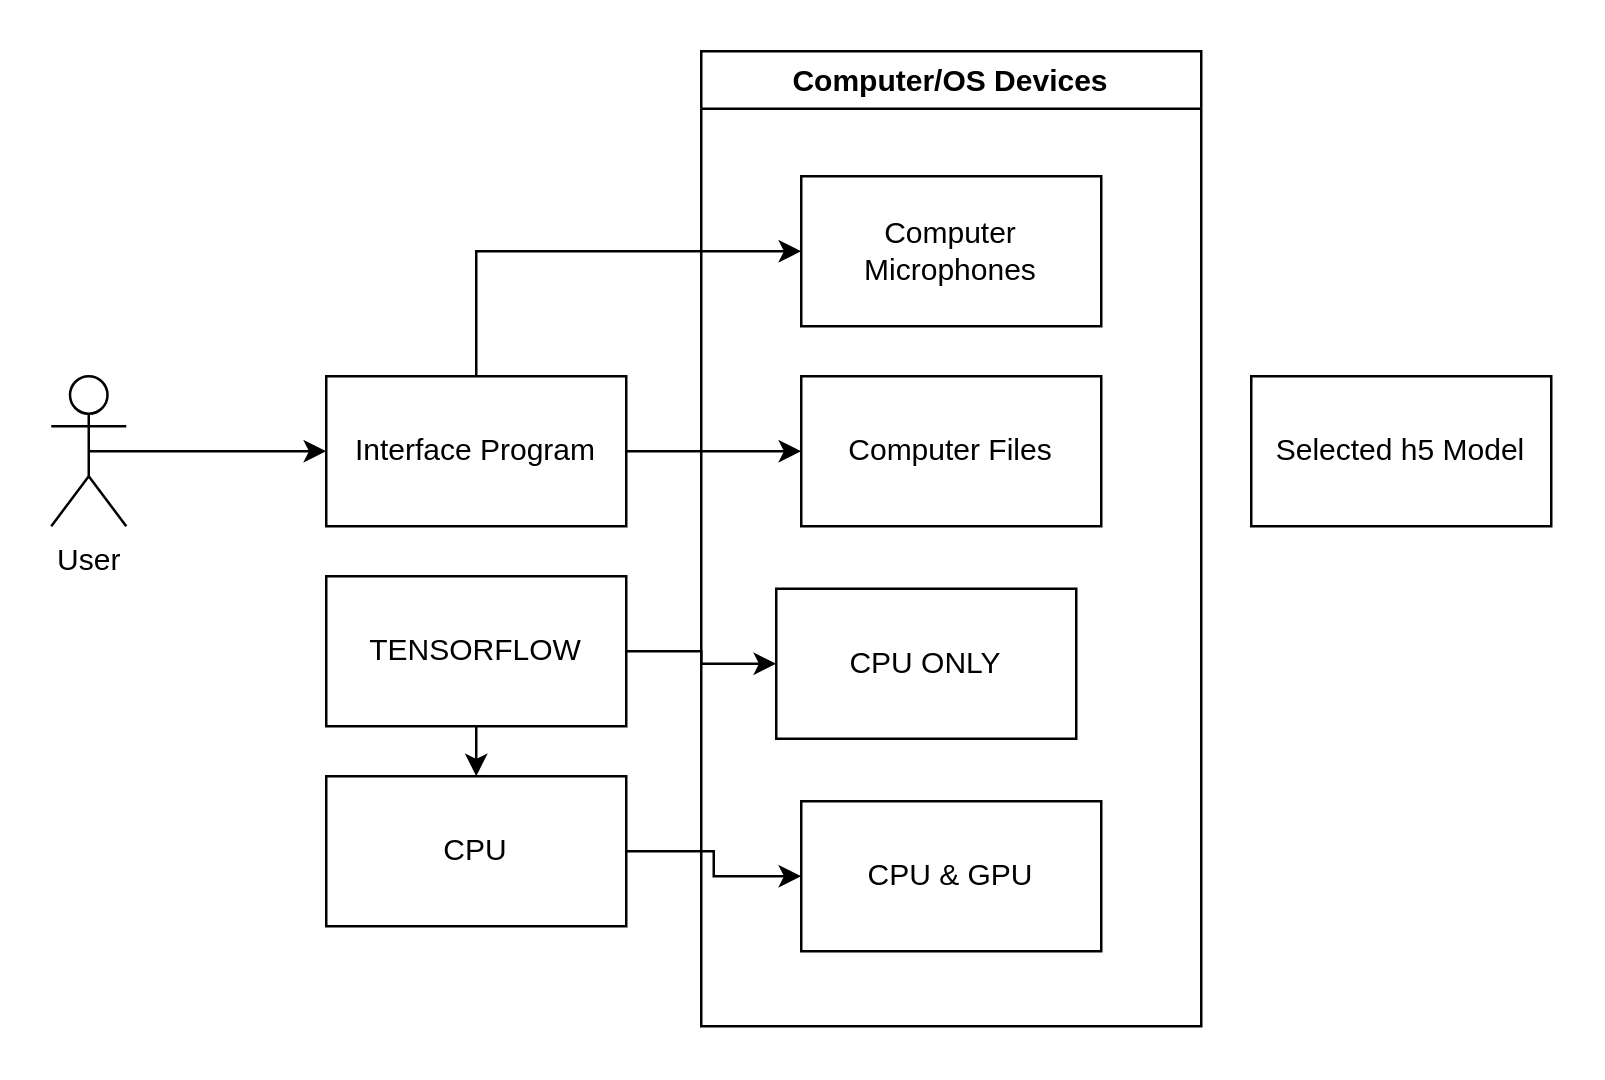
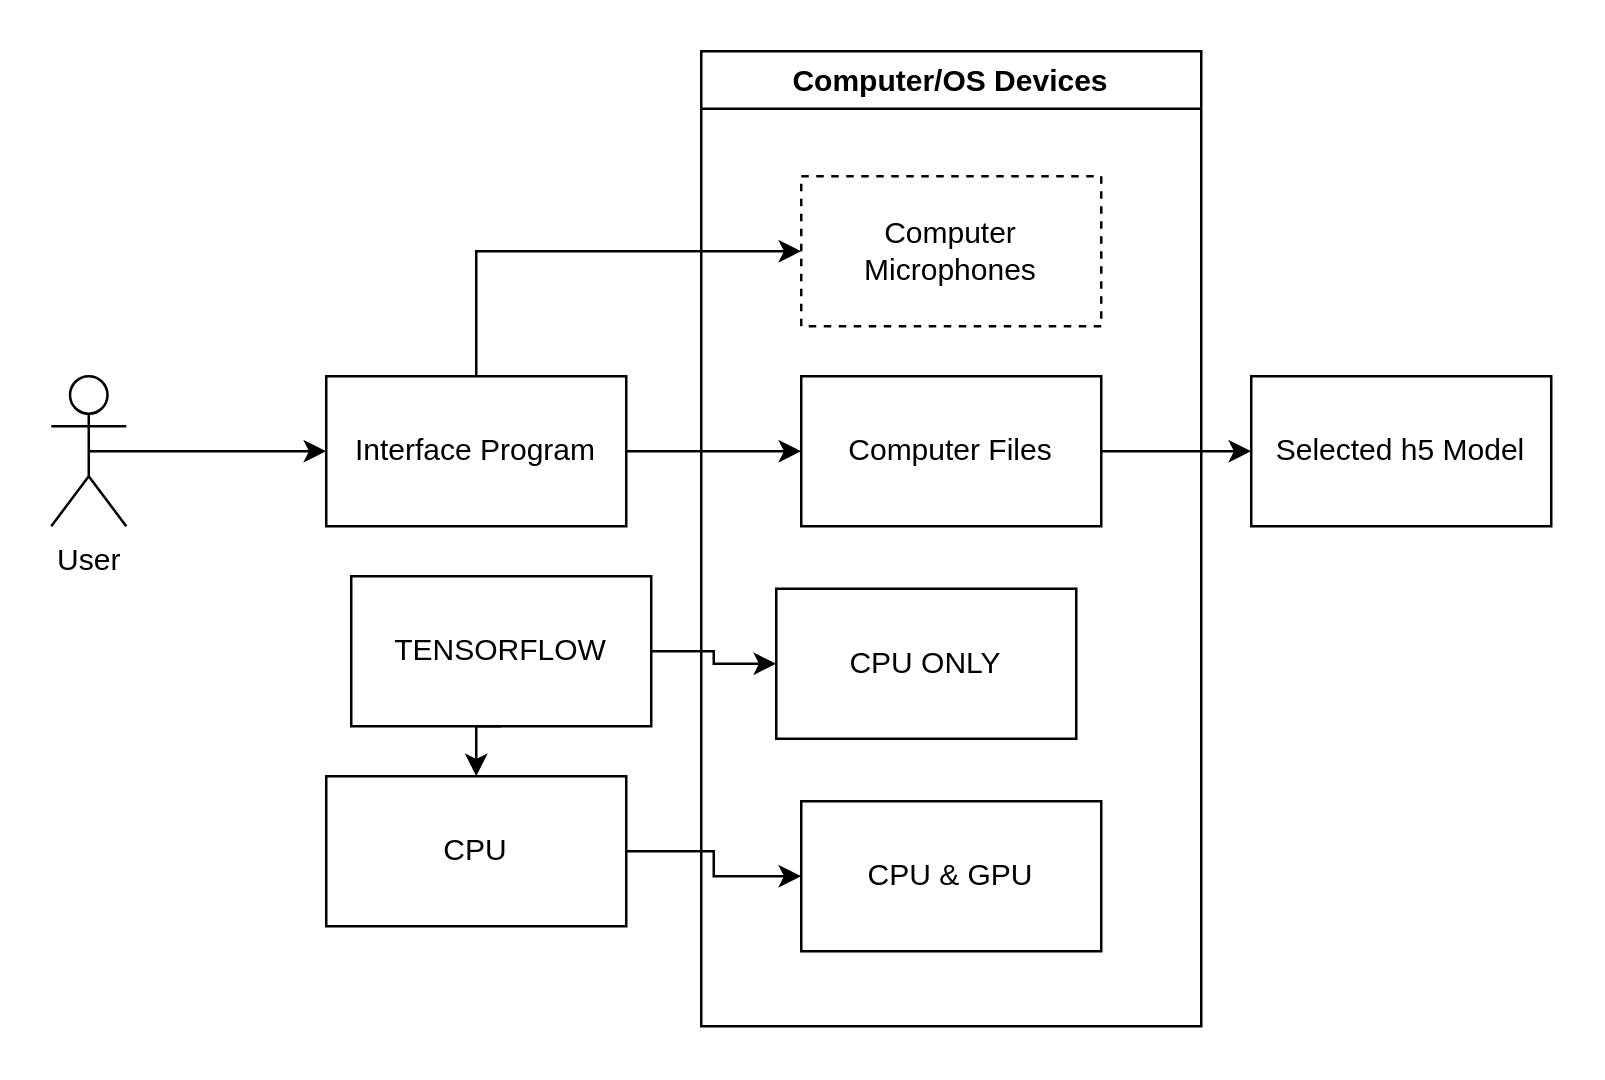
(951, 251) -> (951, 251)
none -> (1148, 451)
(476, 651) -> (501, 651)
